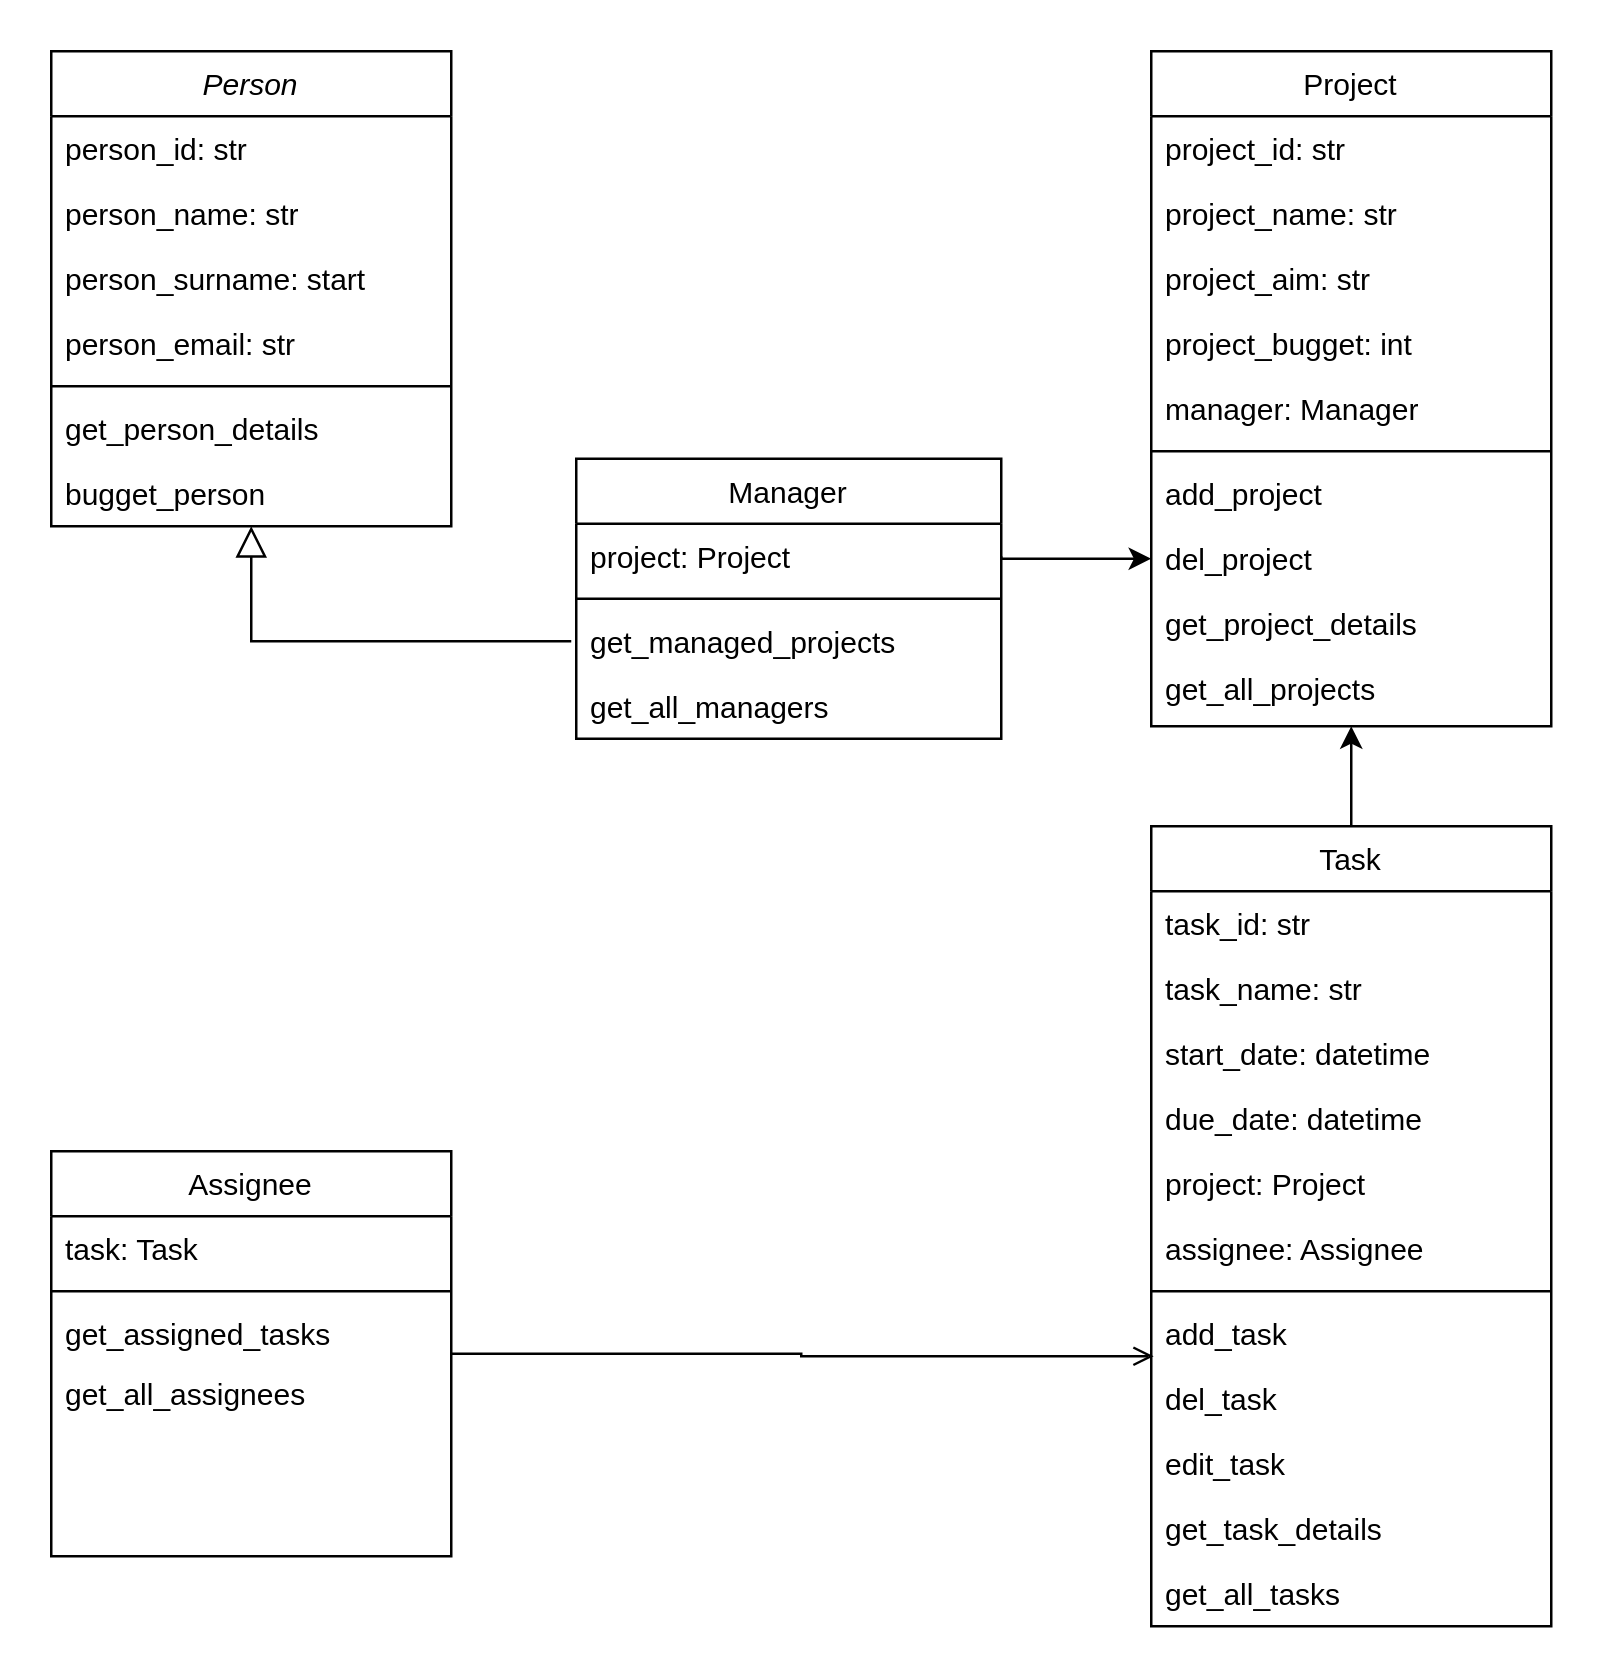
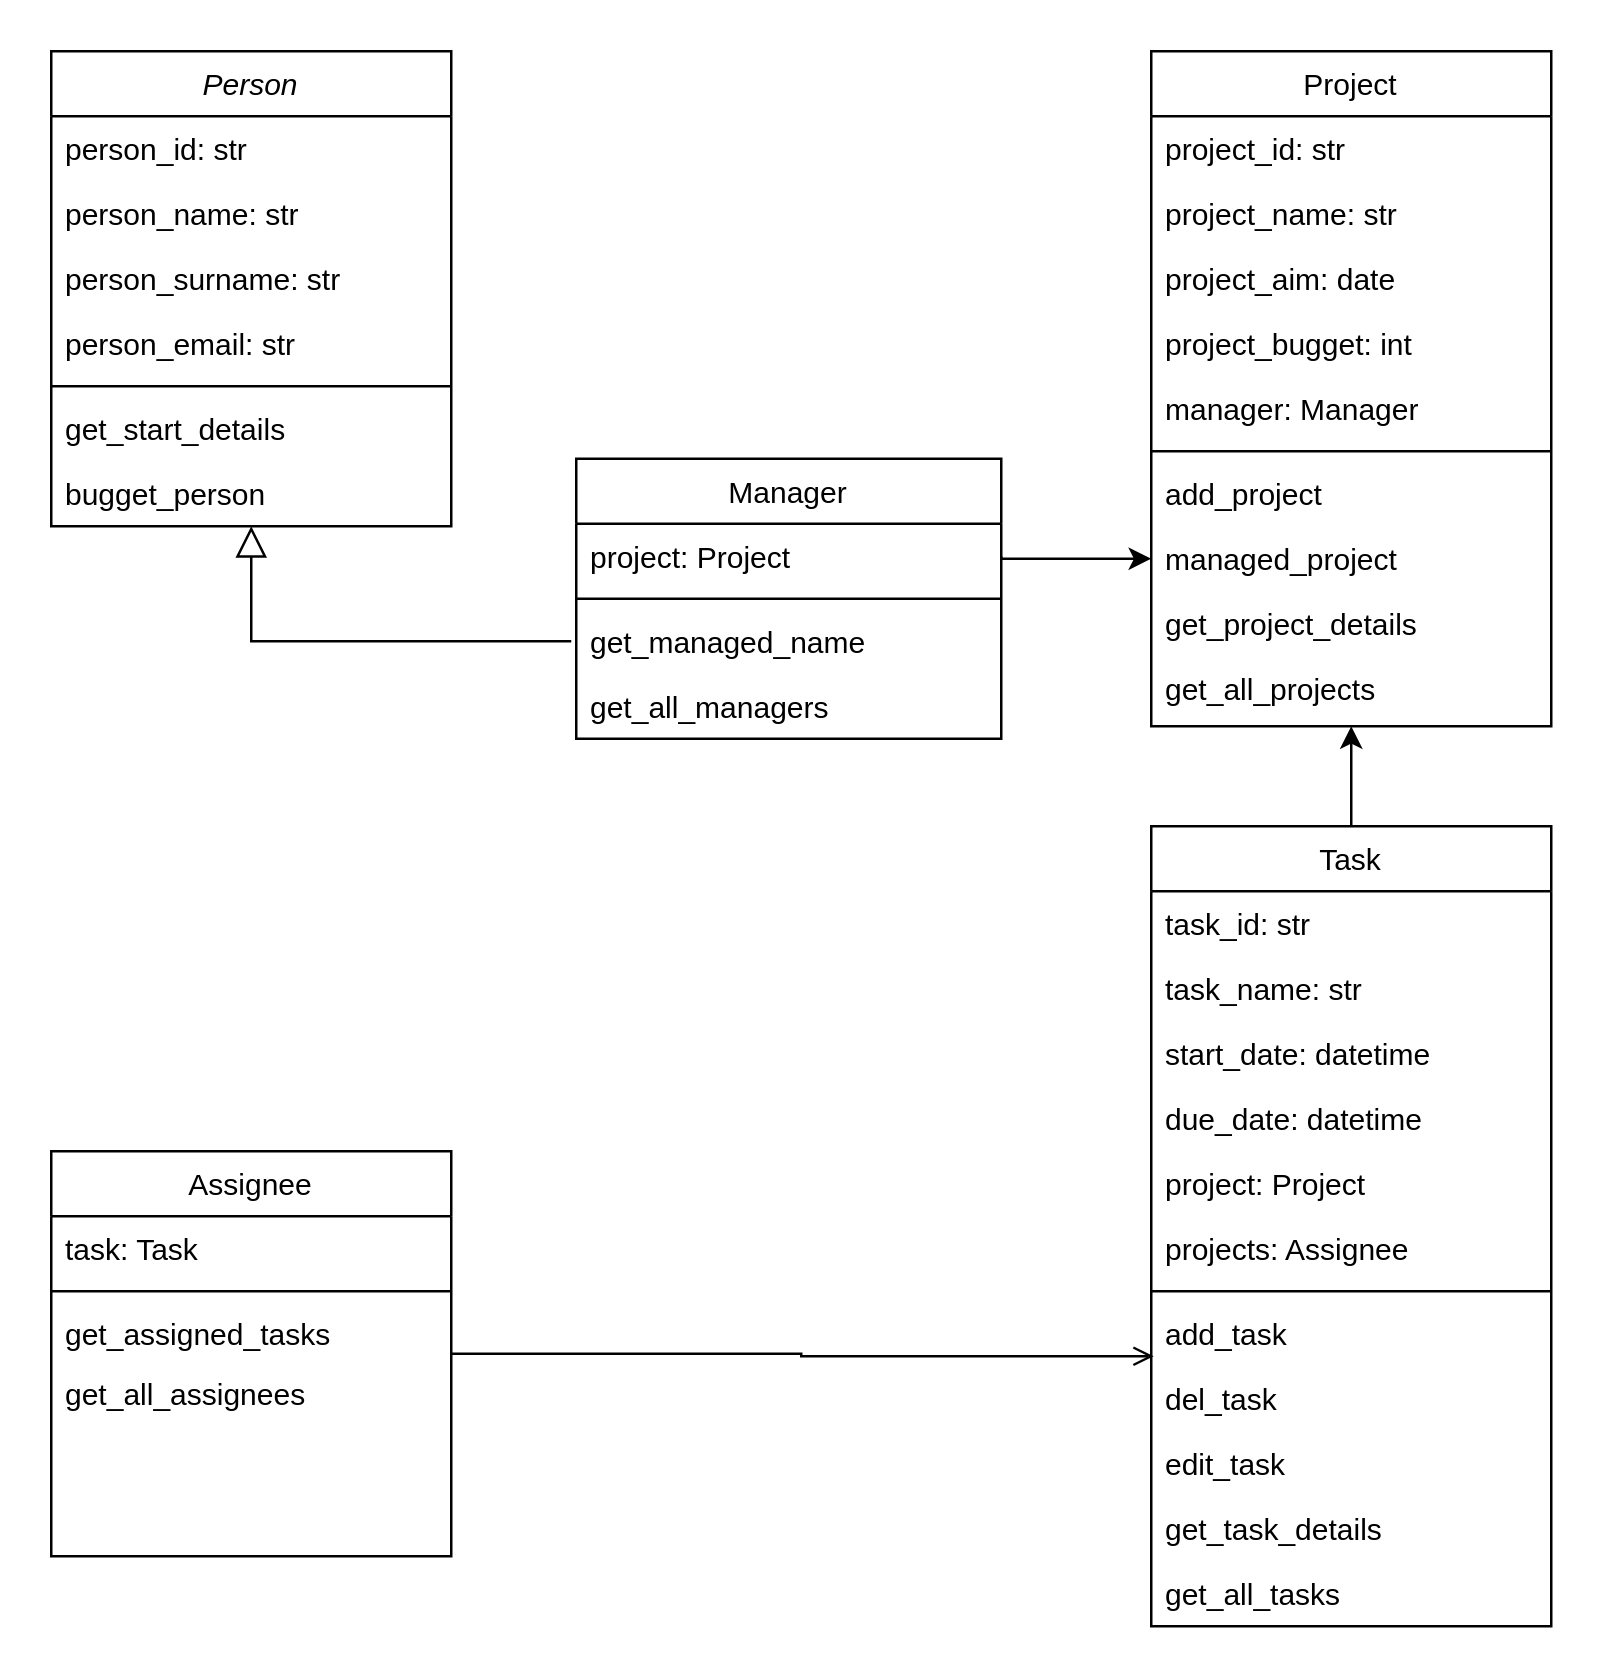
(234, 280) -> (217, 280)
(1288, 280) -> (1296, 280)
(208, 430) -> (200, 430)
(1254, 560) -> (1291, 560)
(758, 643) -> (724, 643)
(1301, 1250) -> (1305, 1250)
